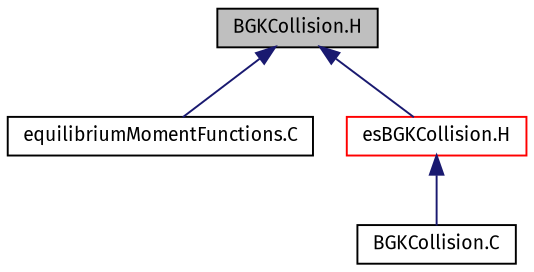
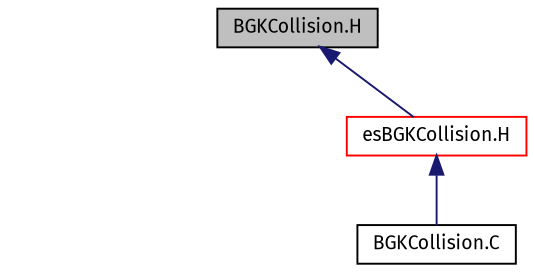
(160, 136) -> none
